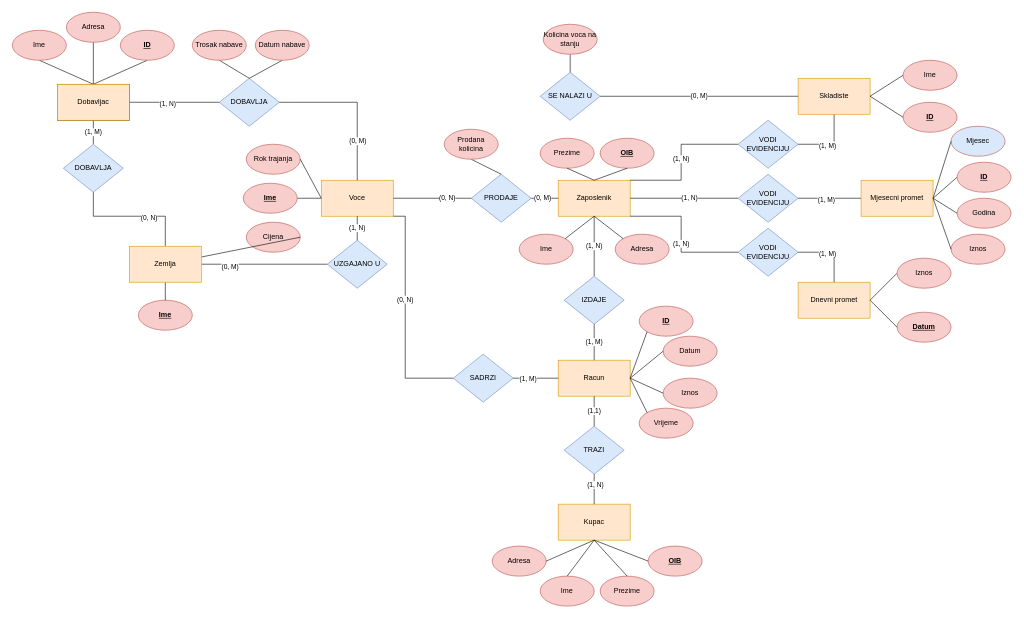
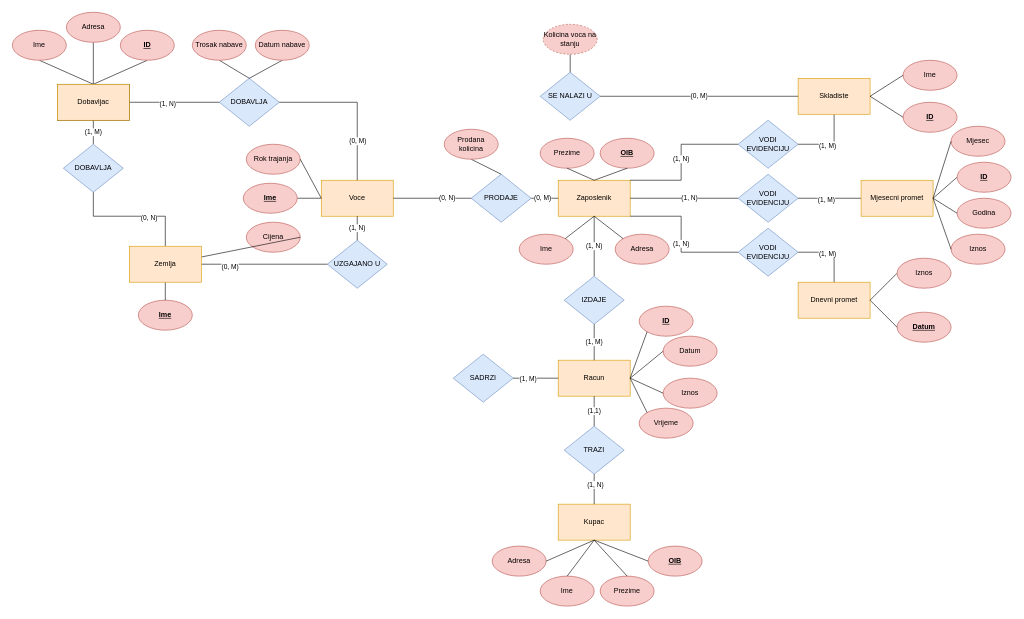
(570, 39) -> (570, 39)
(978, 141) -> (978, 141)
(405, 299) -> none
